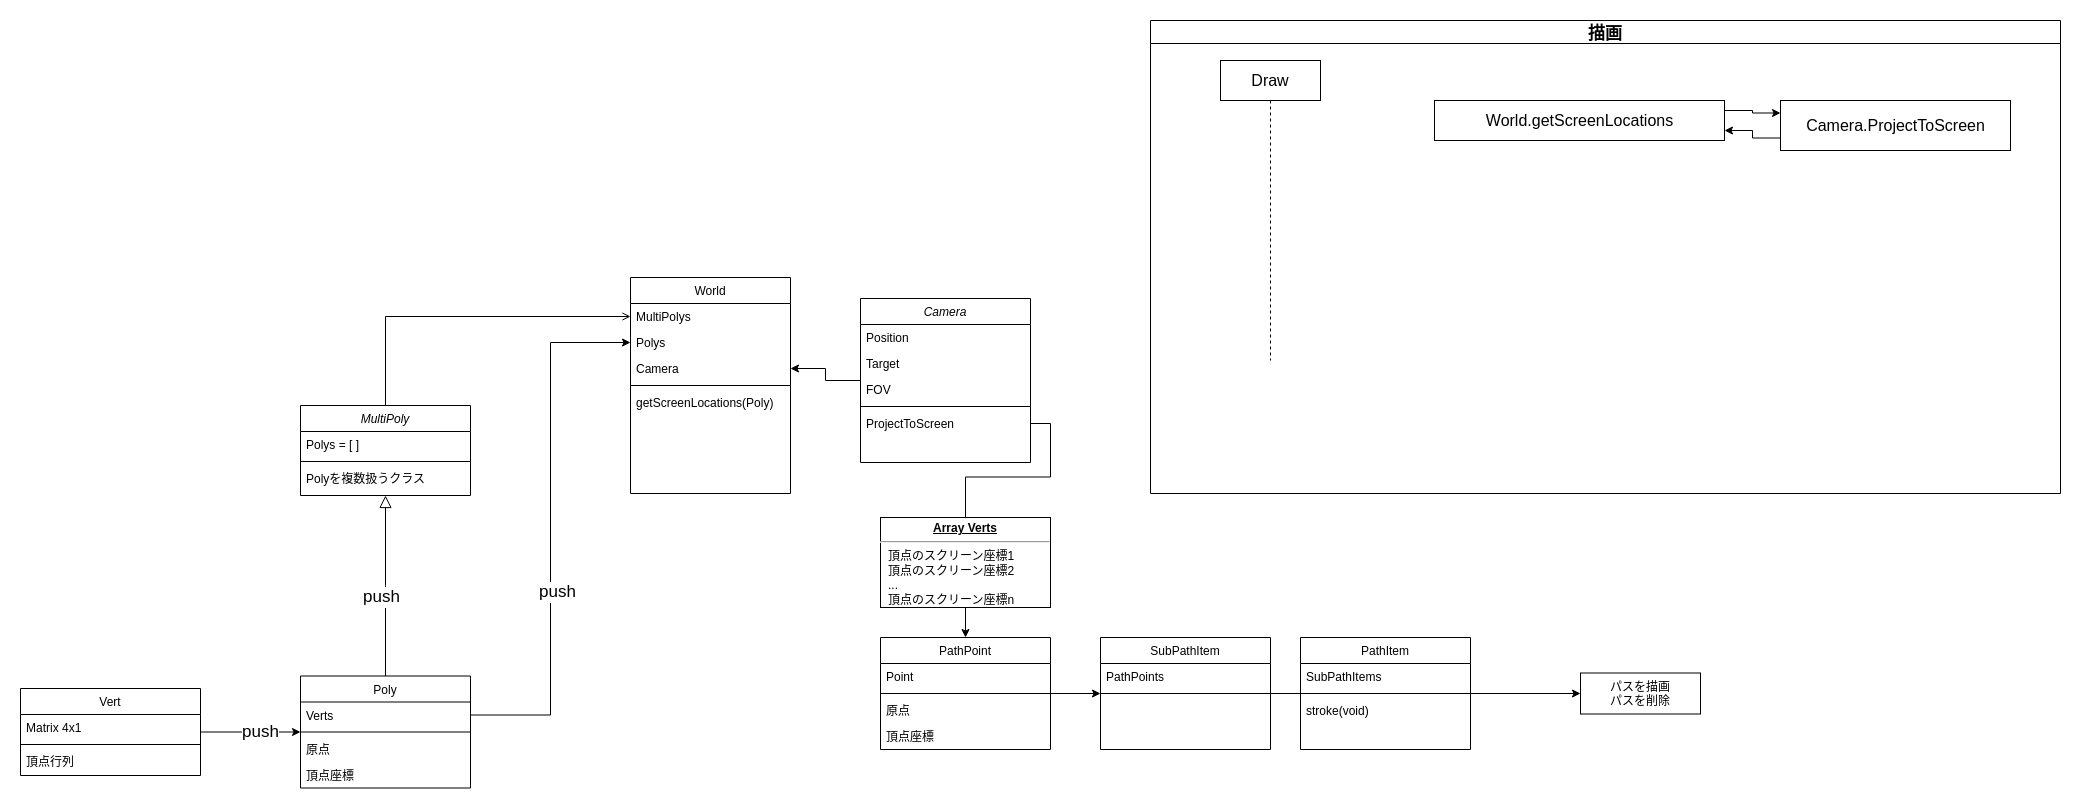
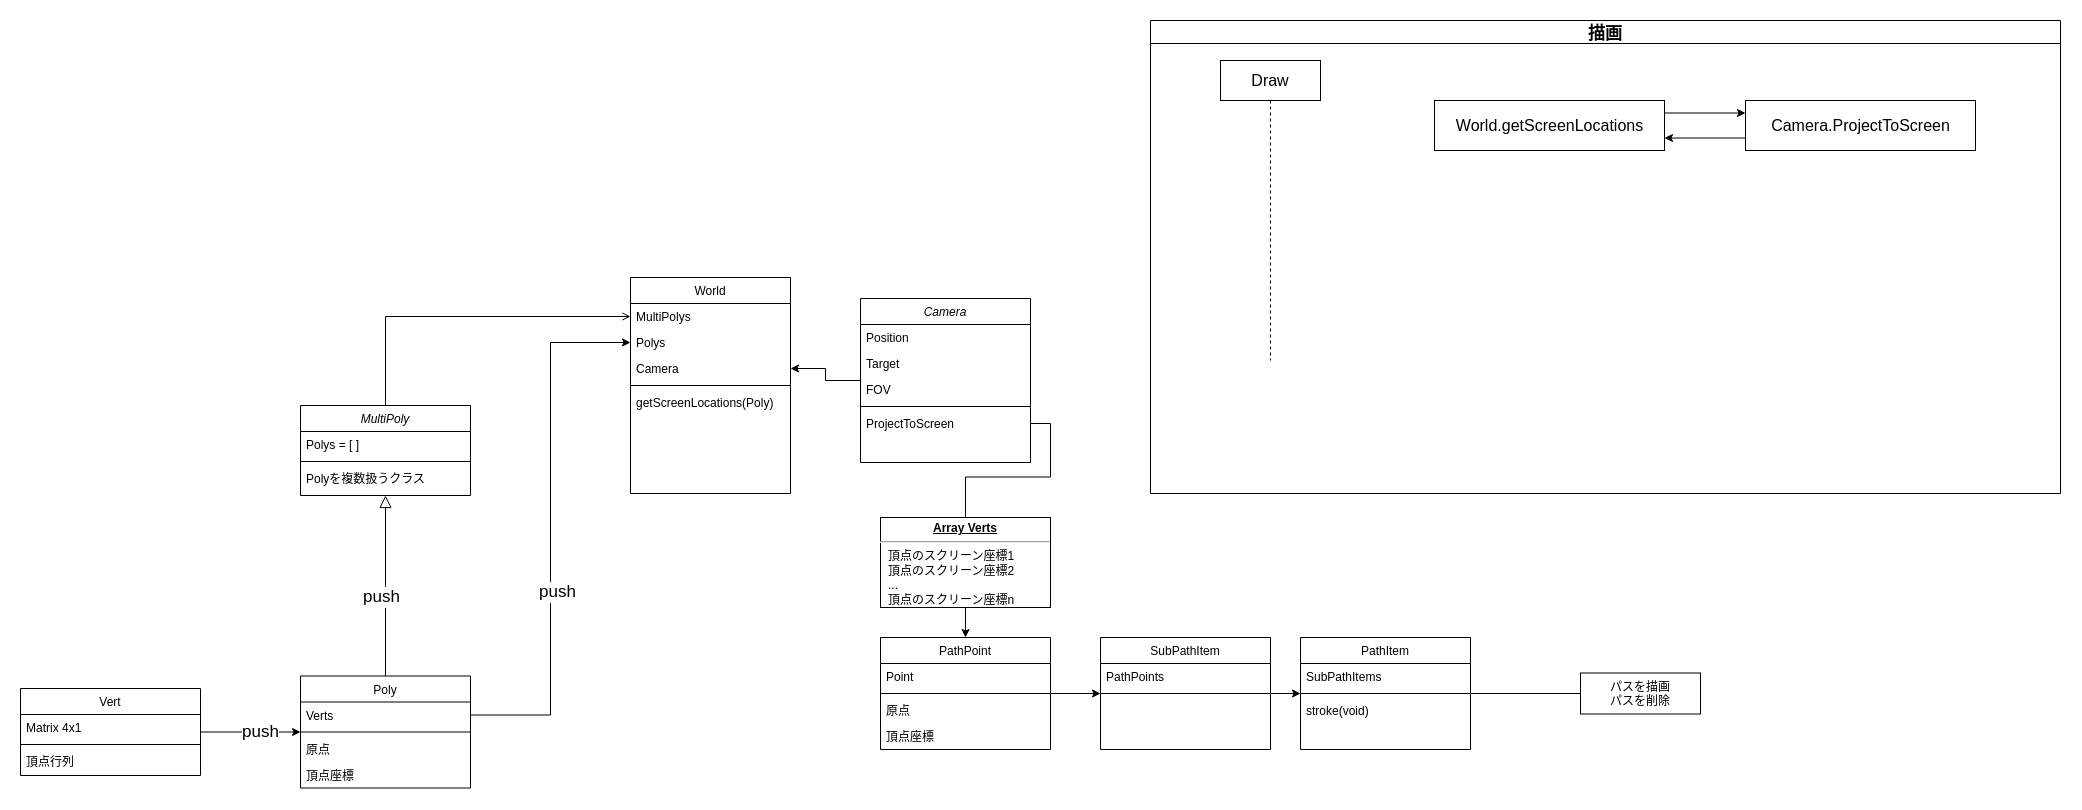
(1580, 121) -> (1550, 126)
(1896, 126) -> (1861, 126)
(1294, 694) -> (1292, 694)
(1572, 694) -> (1574, 694)
